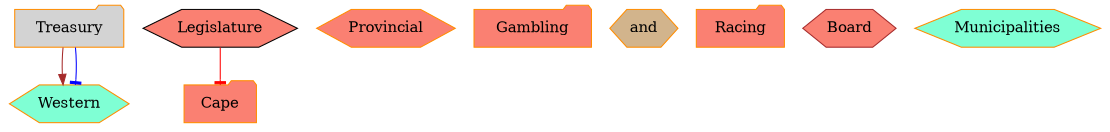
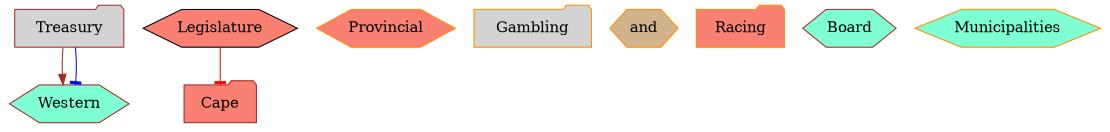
(69, 28) -> (69, 28)
(533, 28) -> (533, 28)
(849, 28) -> (849, 28)
(69, 104) -> (69, 104)
(220, 104) -> (220, 104)
